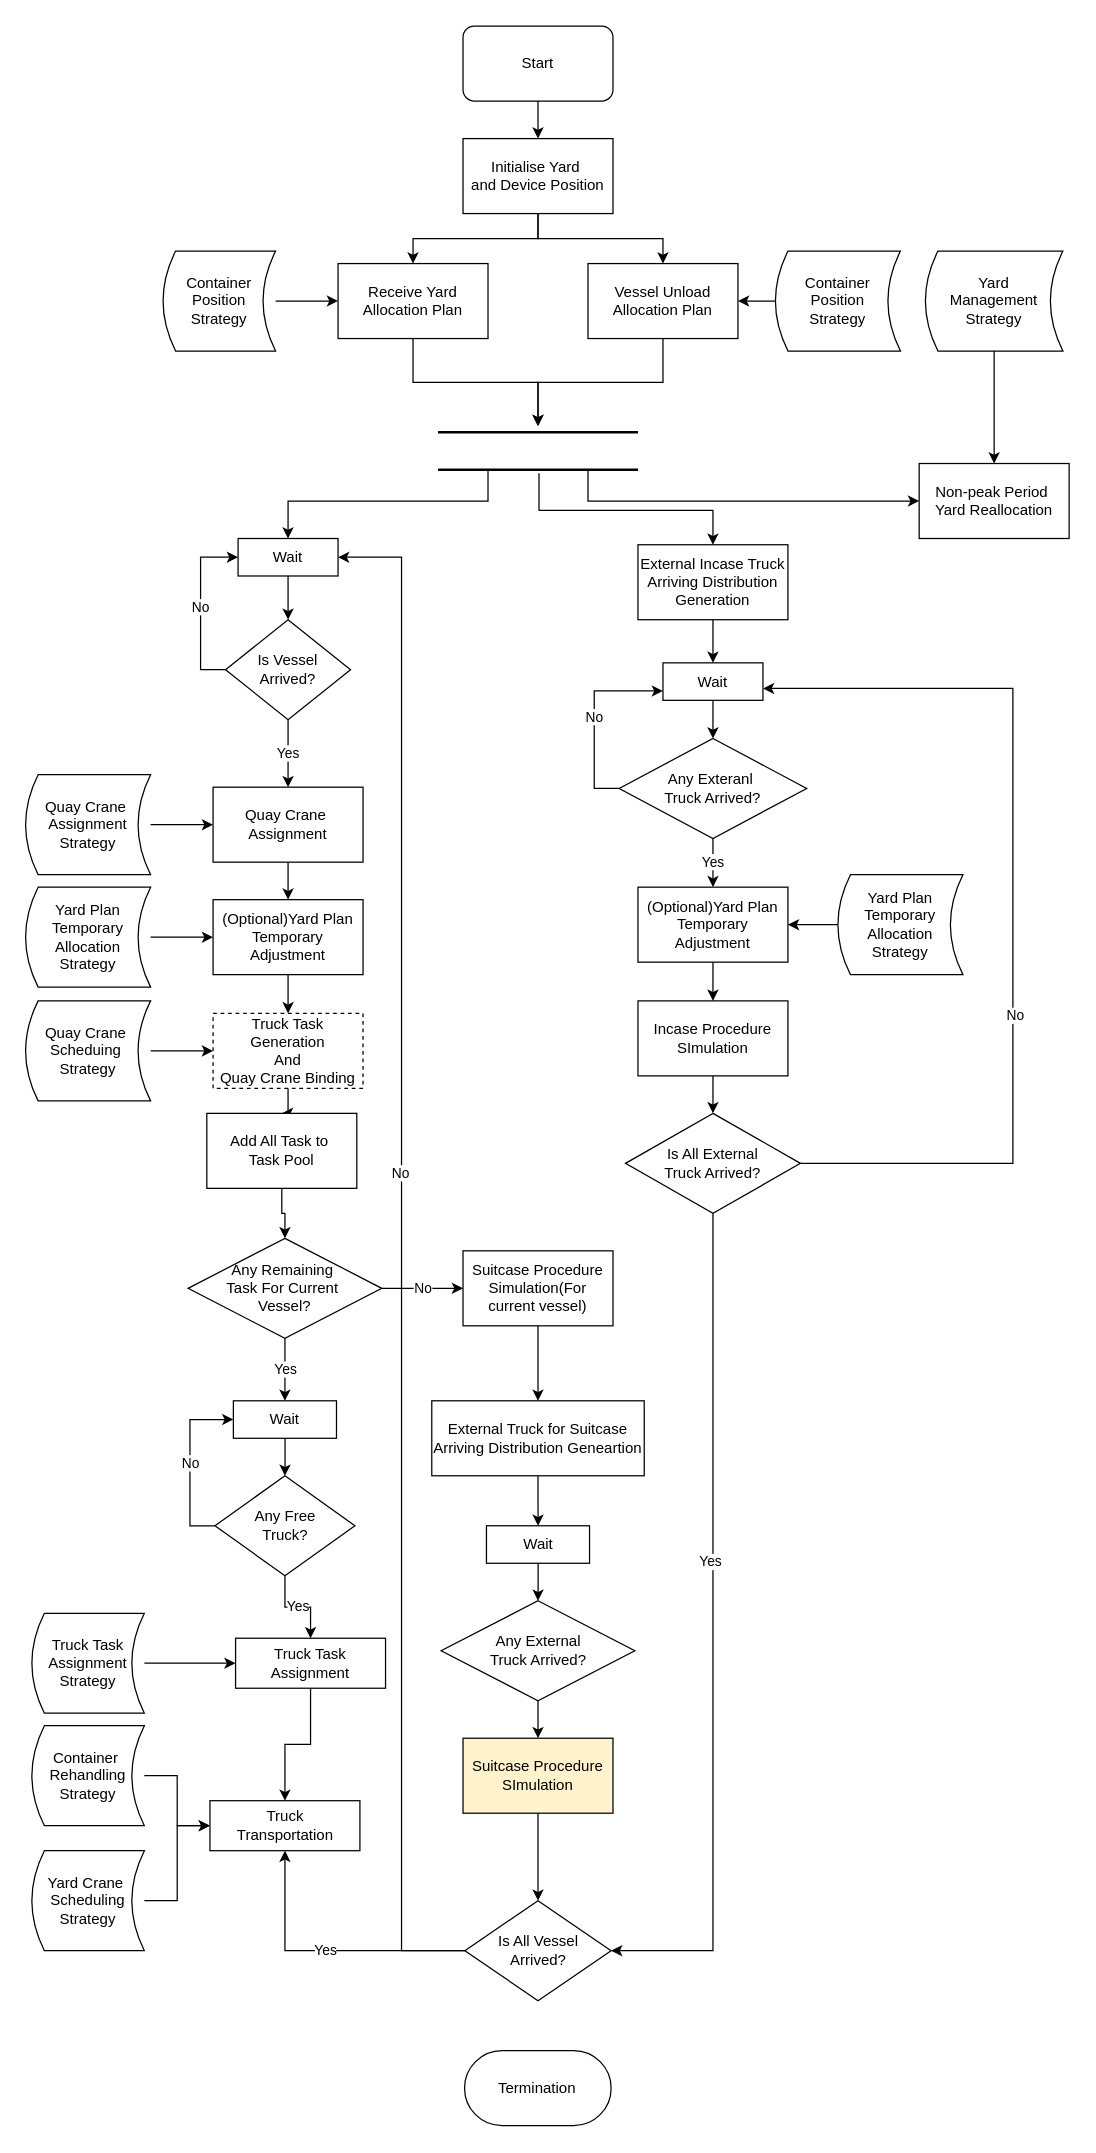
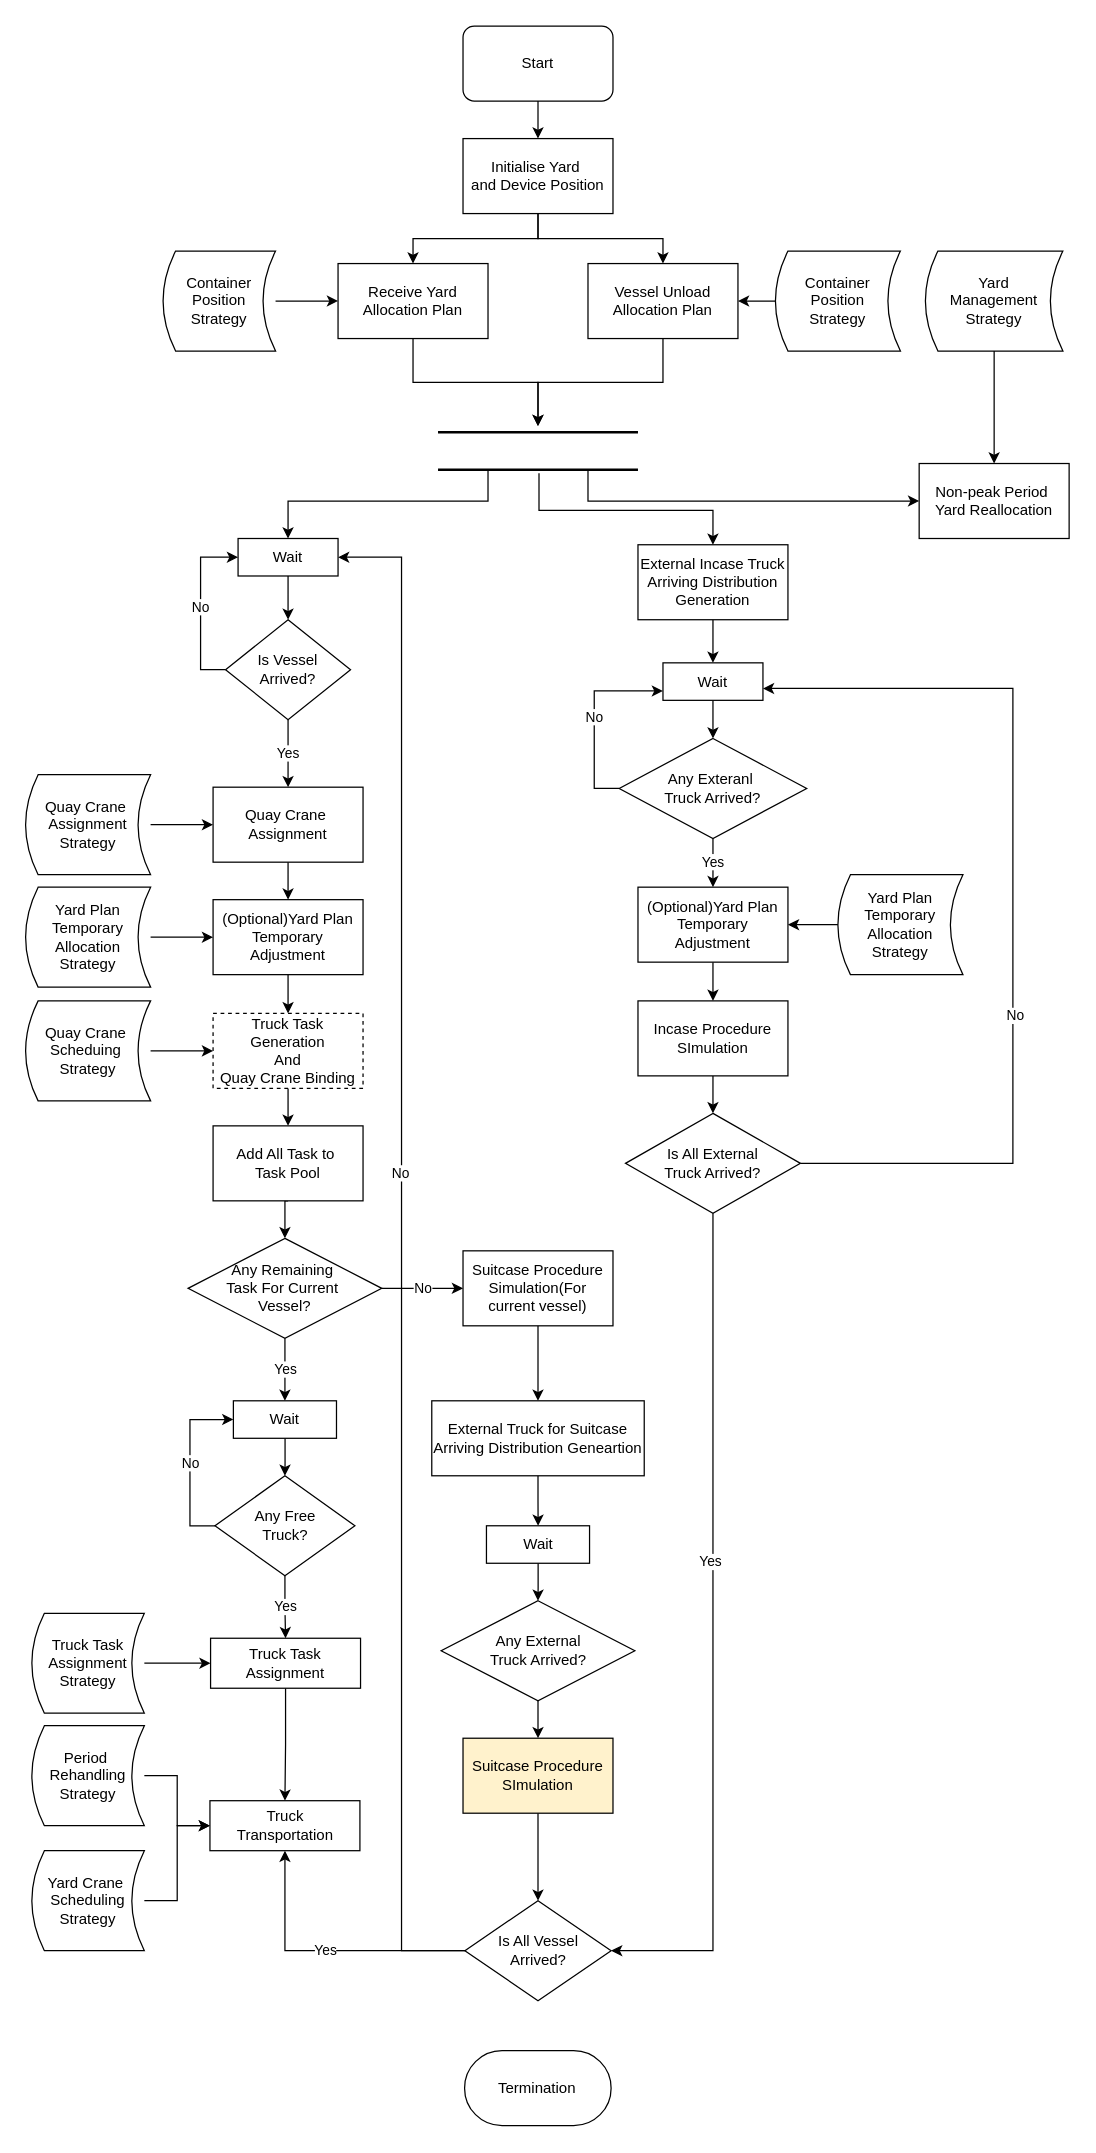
(282, 1151) -> (288, 1163)
(311, 1663) -> (286, 1663)
(88, 1776) -> (88, 1776)
